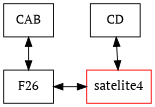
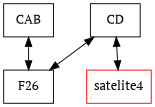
(70, 87) -> (72, 54)
